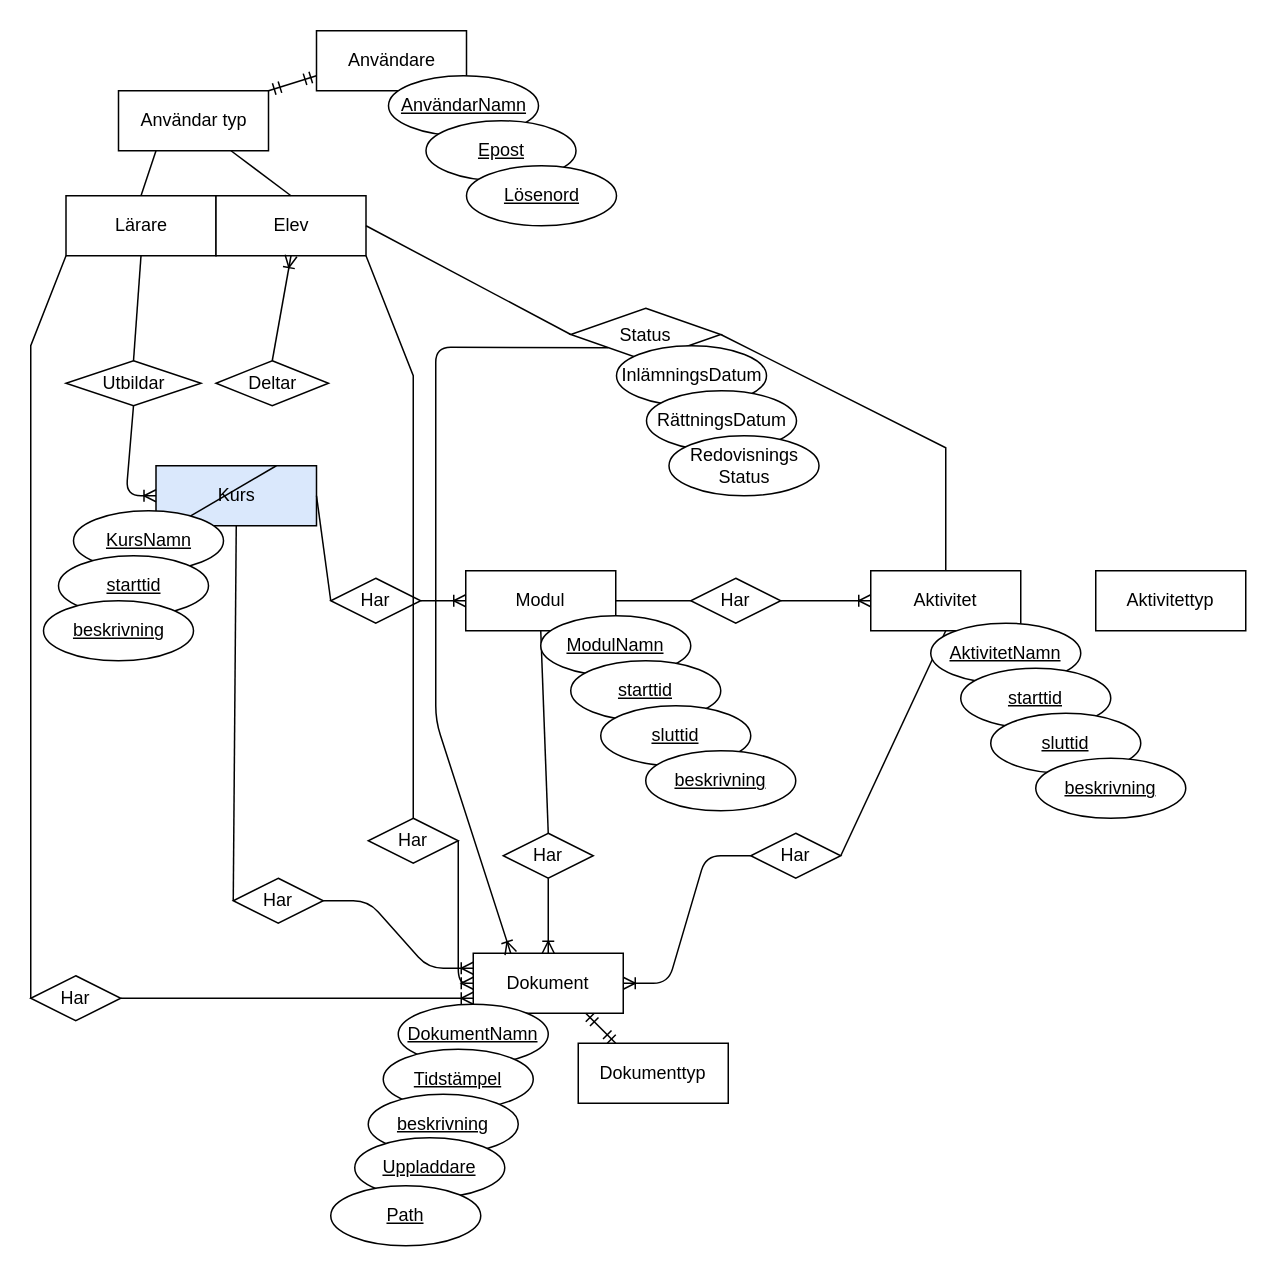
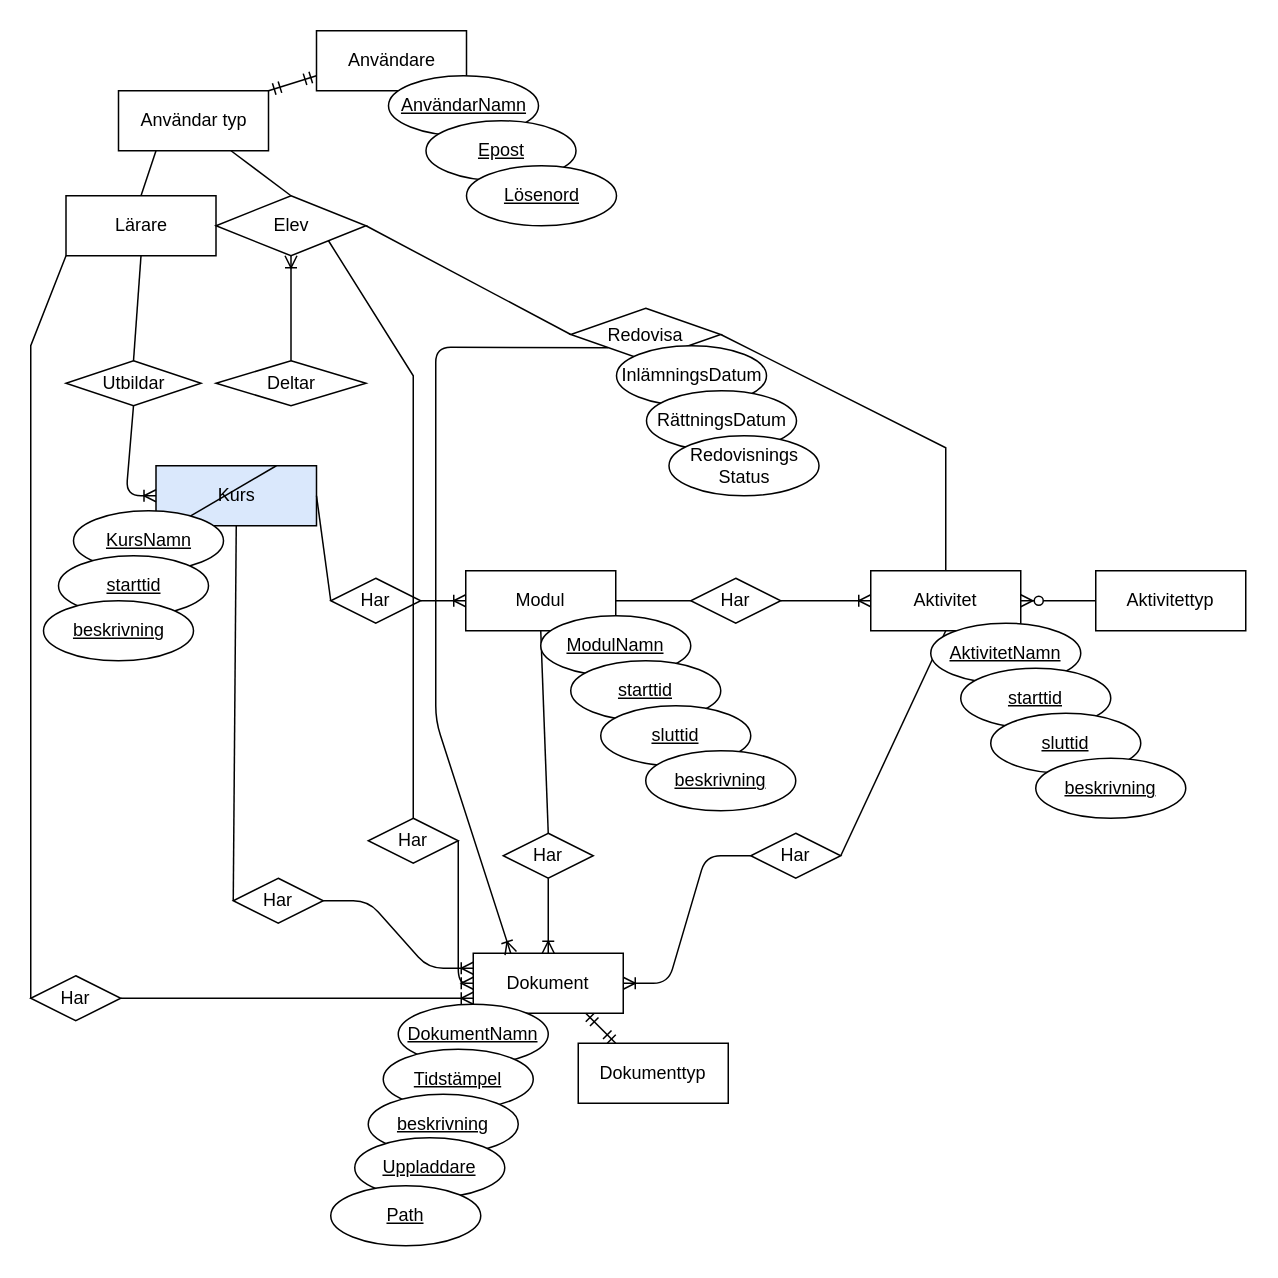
(291, 226) -> (291, 226)
(646, 335) -> (646, 335)
(272, 383) -> (291, 383)
none -> (1061, 601)
